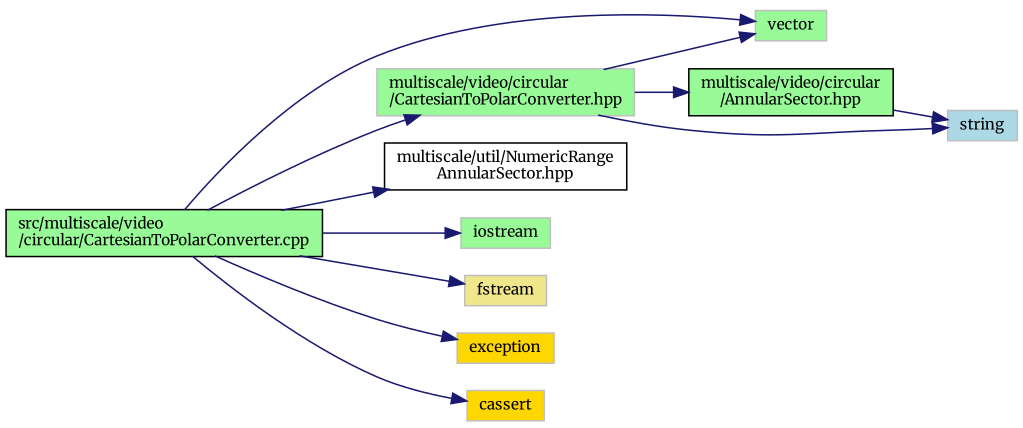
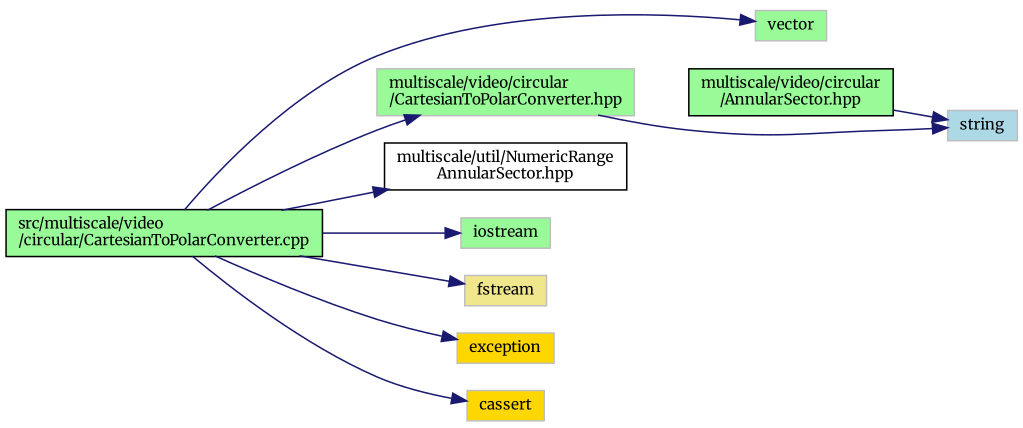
(672, 53) -> none
(654, 92) -> none
